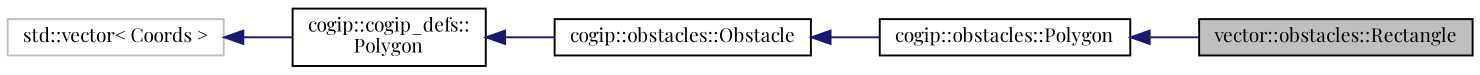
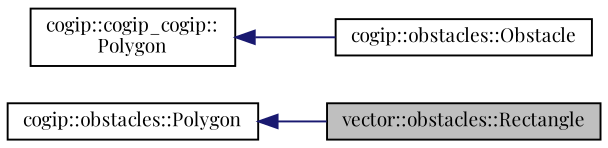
(116, 37) -> none
(389, 37) -> (133, 37)
(855, 37) -> none
